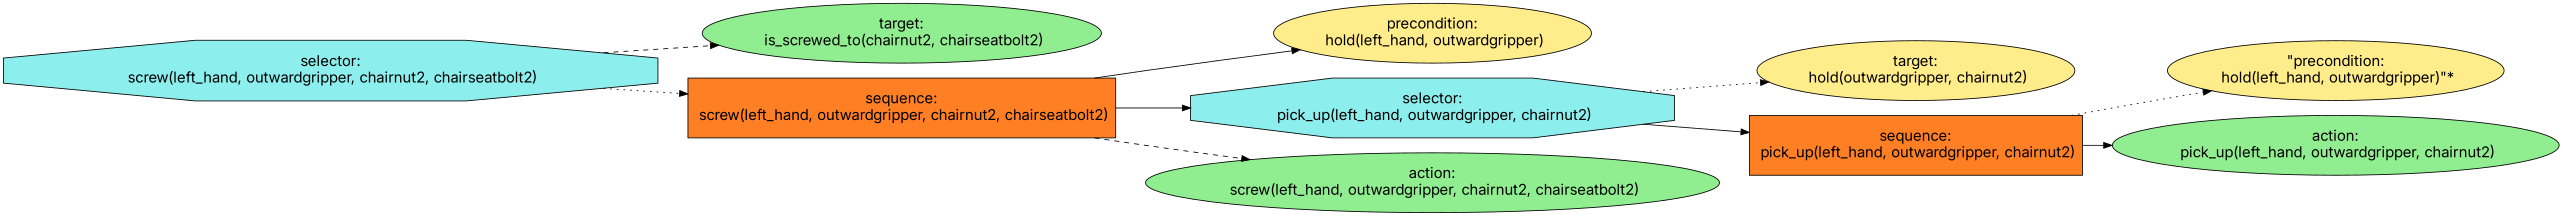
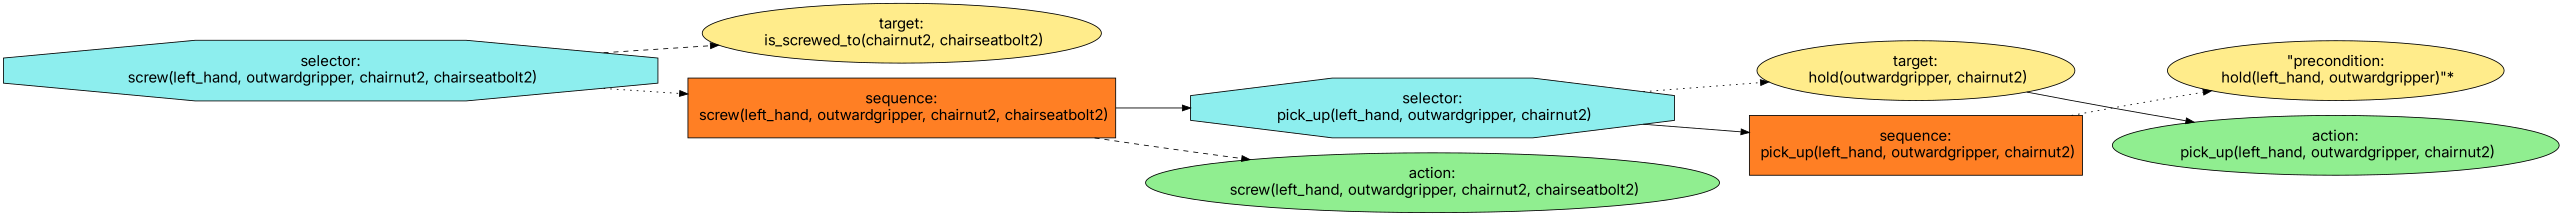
(902, 33) -> (902, 33)
(1433, 33) -> none
(2093, 145) -> (2098, 105)
